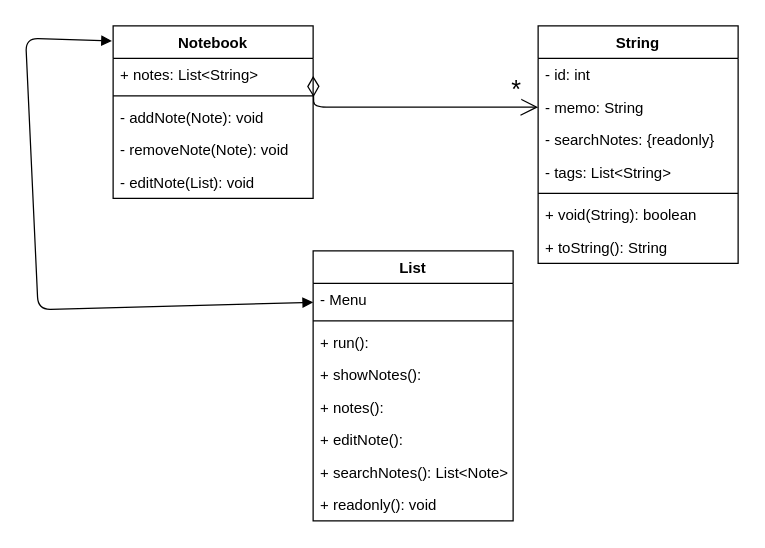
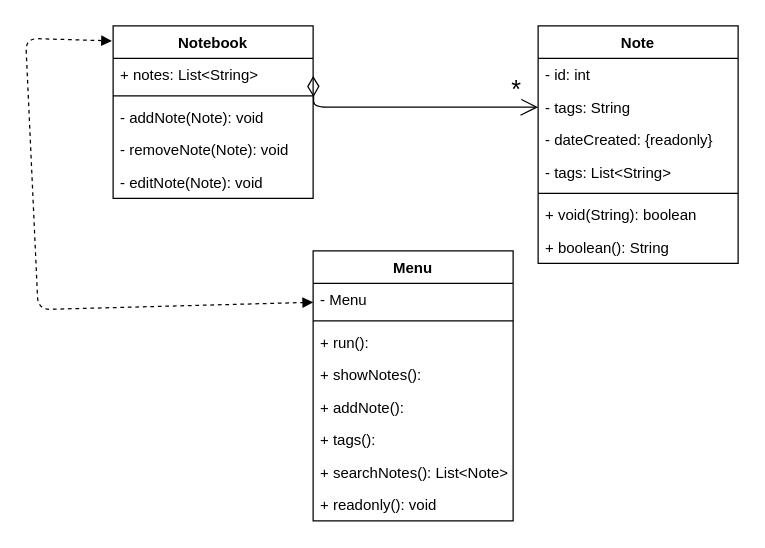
(638, 43) -> (638, 43)
(596, 108) -> (596, 108)
(642, 140) -> (642, 140)
(201, 183) -> (203, 183)
(619, 248) -> (615, 248)
(413, 268) -> (413, 268)
(36, 269) -> (36, 269)
(358, 408) -> (367, 408)
(369, 440) -> (354, 440)
